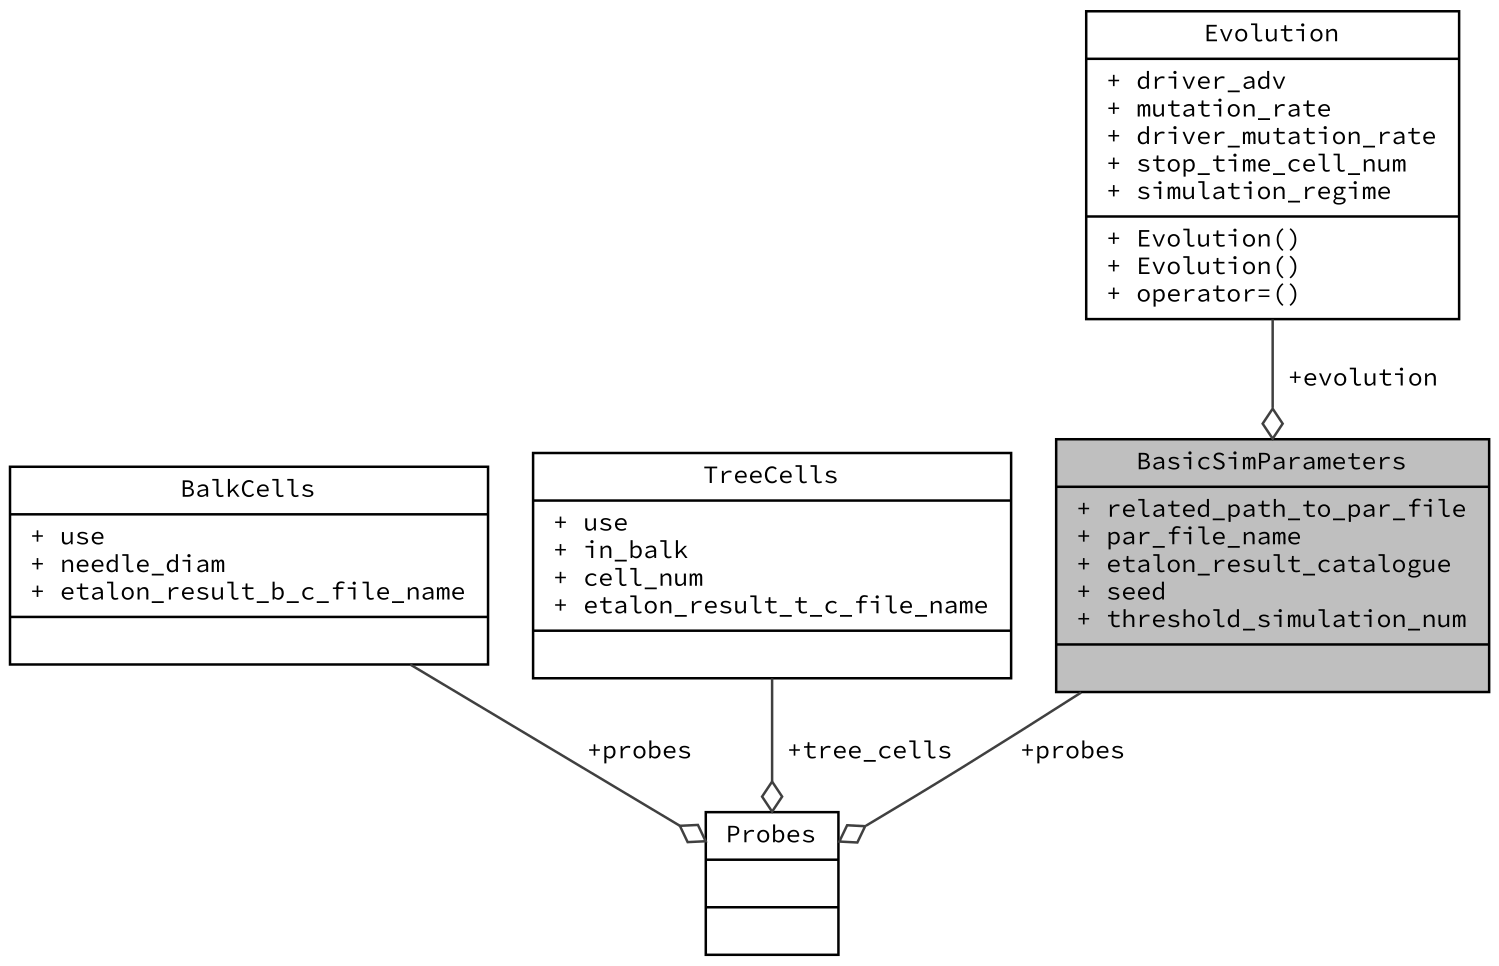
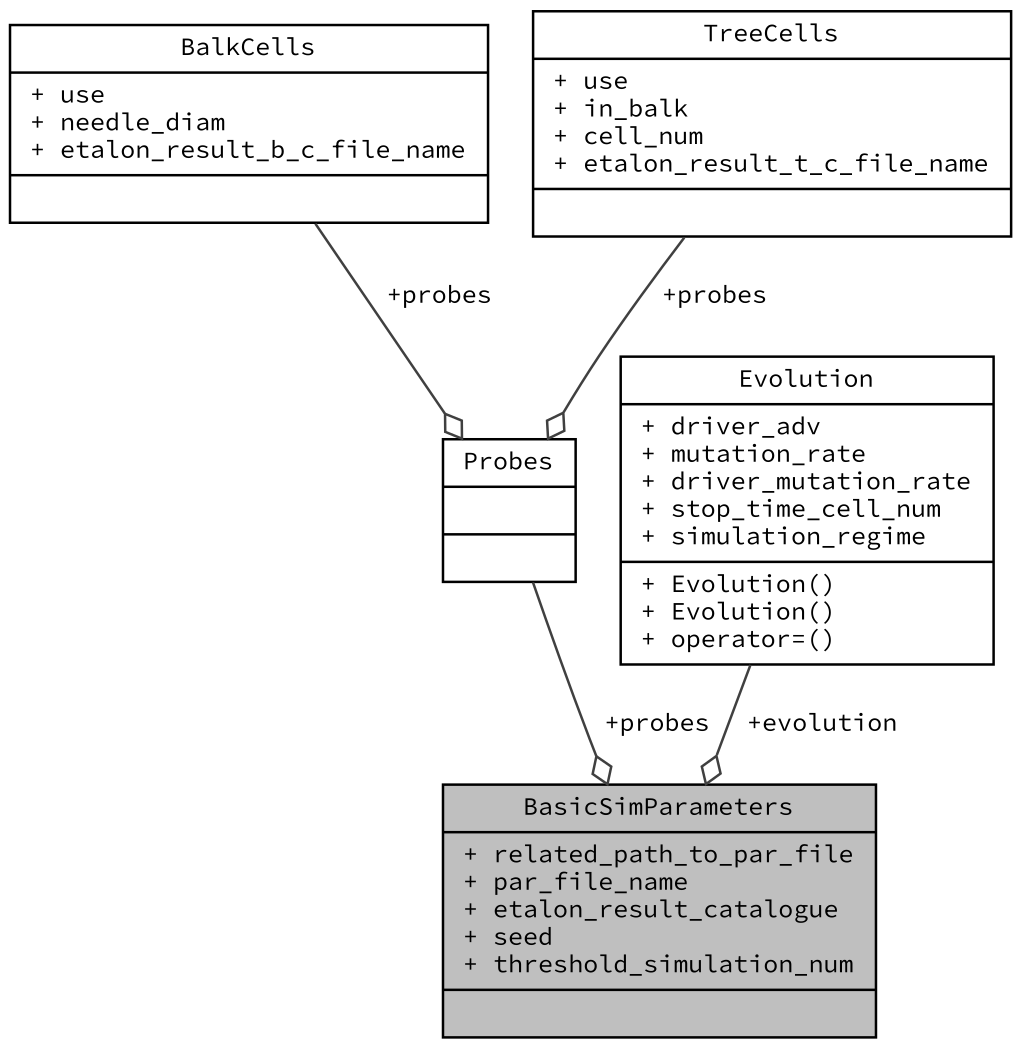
(863, 752) -> (708, 297)
(974, 760) -> (564, 670)
